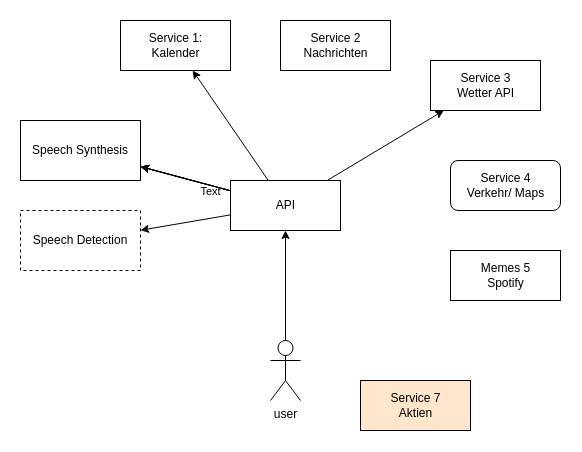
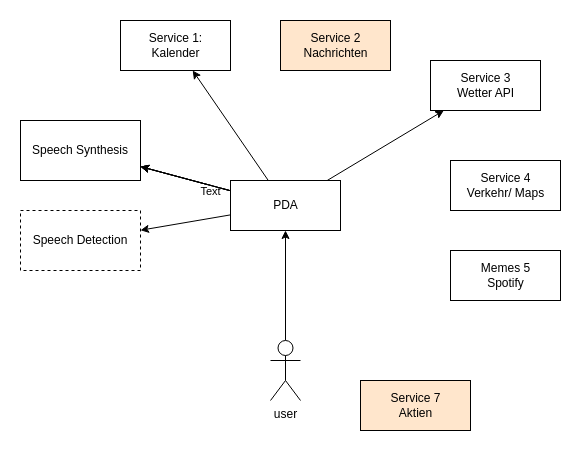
(336, 46) -> (336, 46)
(506, 186) -> (506, 186)
(286, 206) -> (286, 206)
